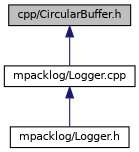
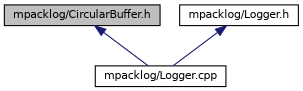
(70, 15) -> (82, 15)
(70, 112) -> (195, 49)
